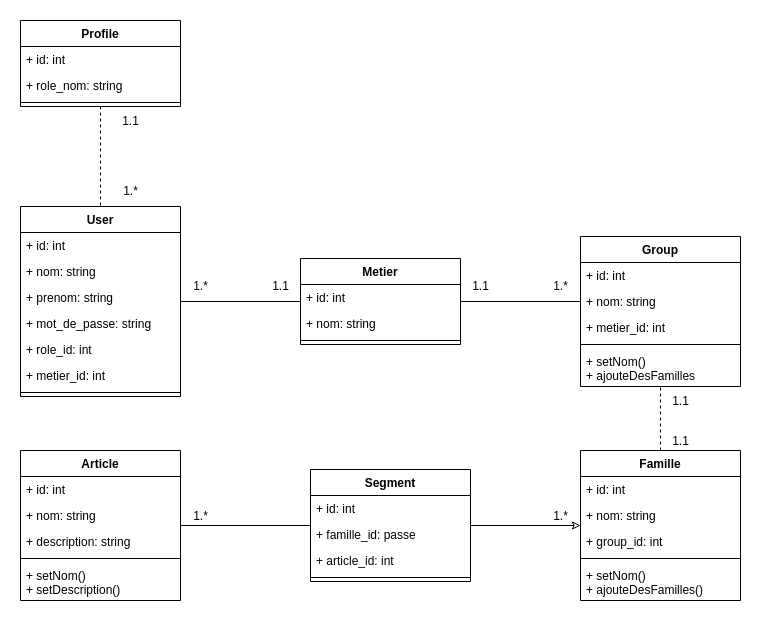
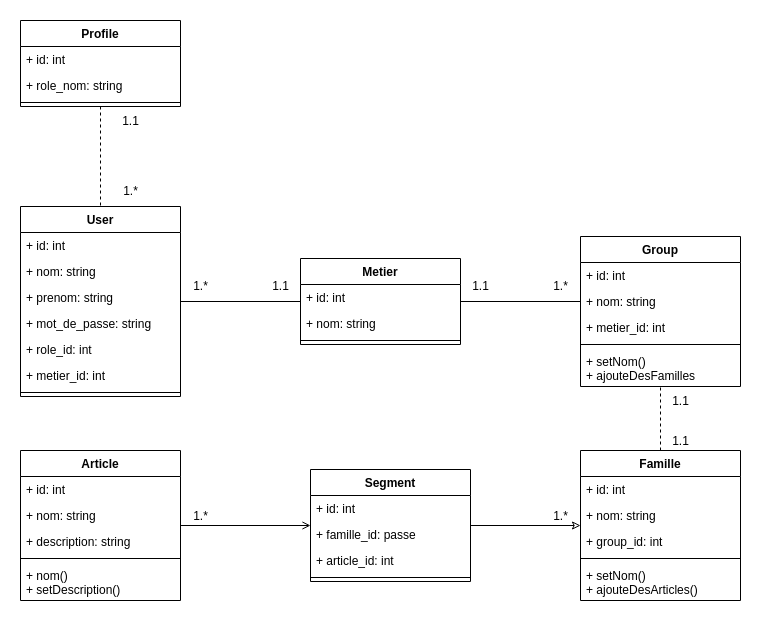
(305, 526) -> (304, 526)
(58, 576) -> (48, 576)
(618, 576) -> (618, 576)
